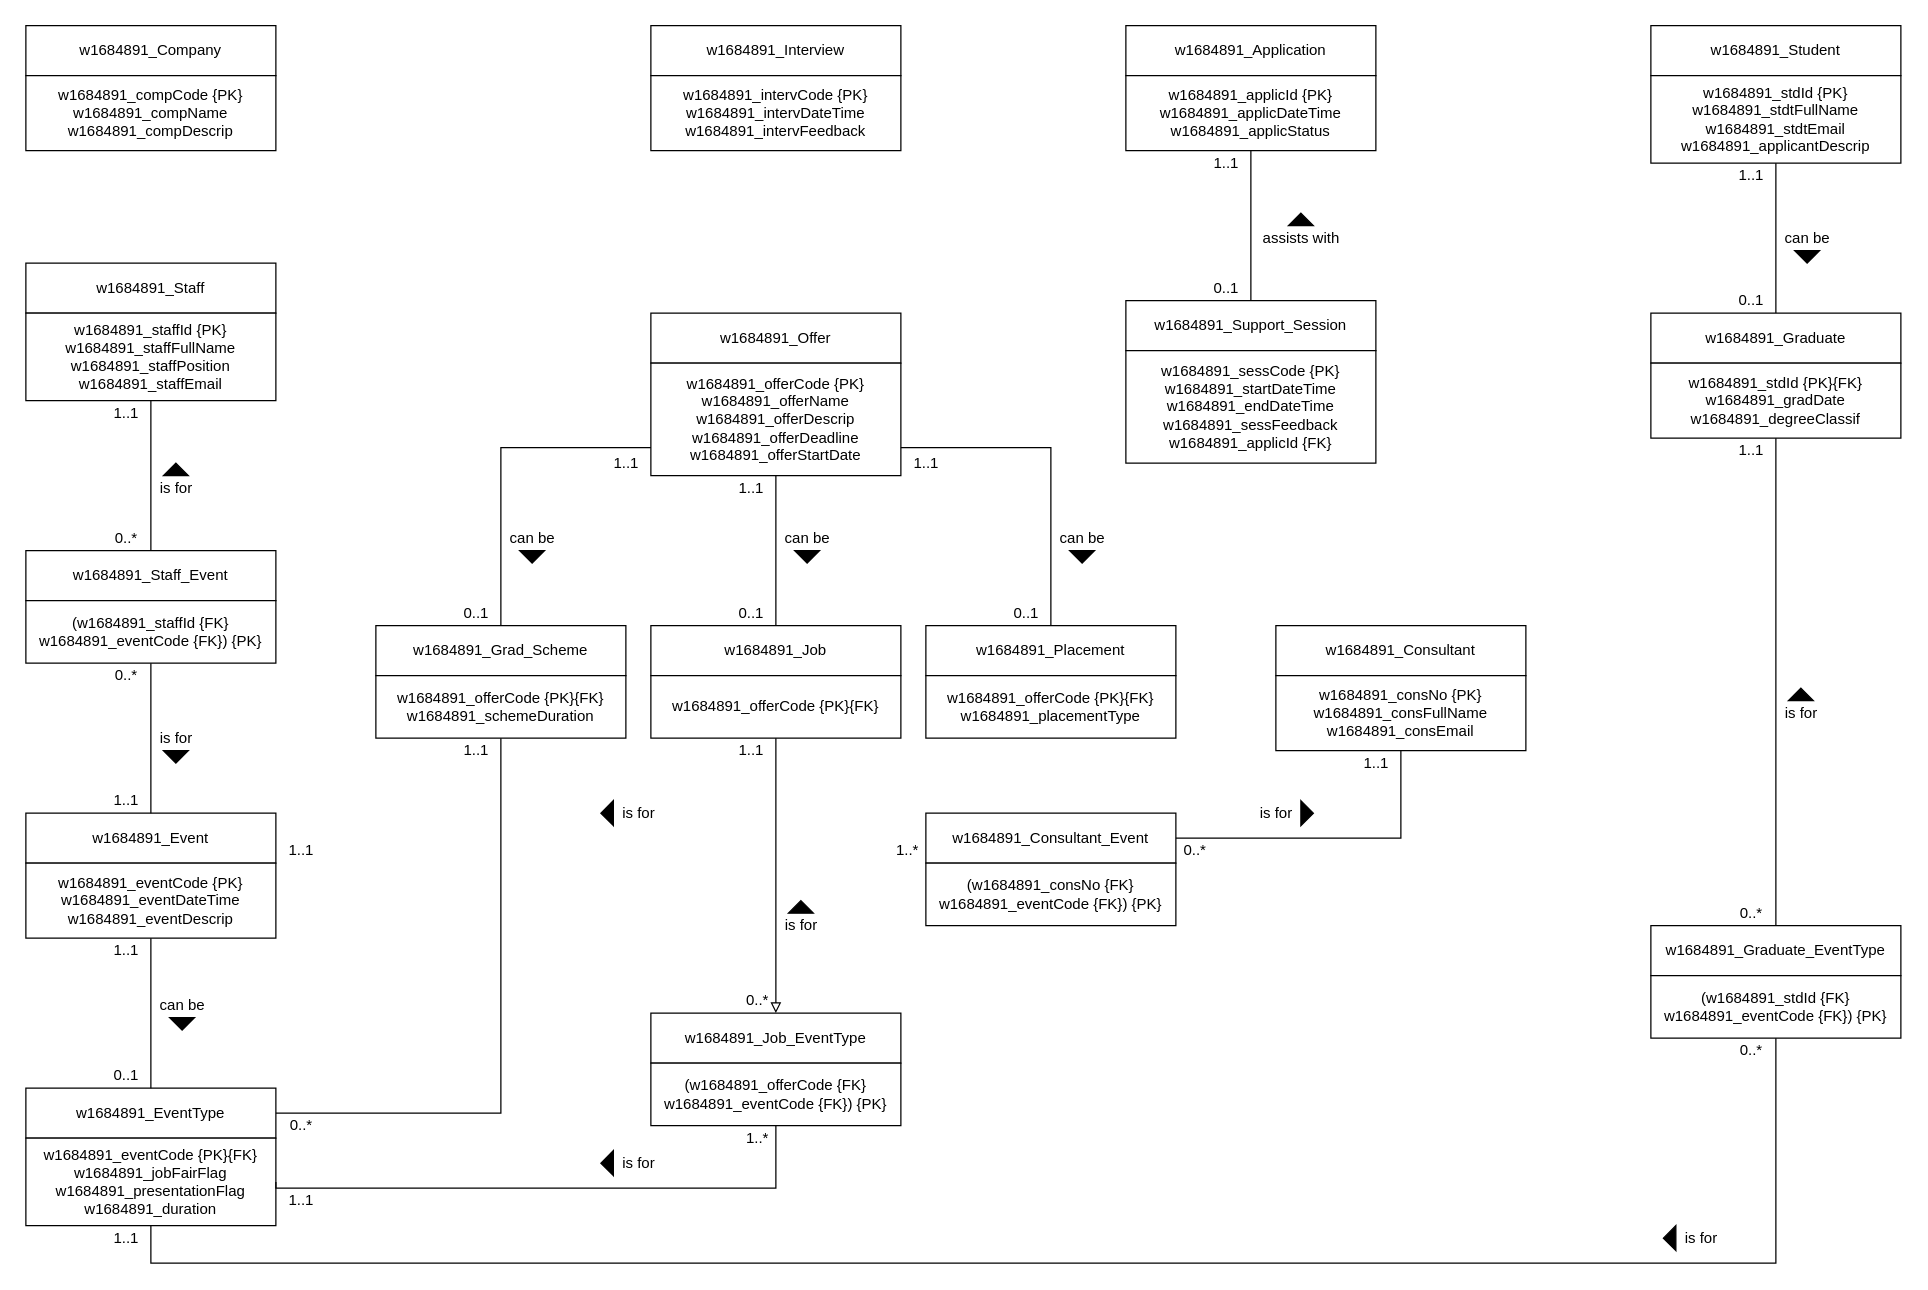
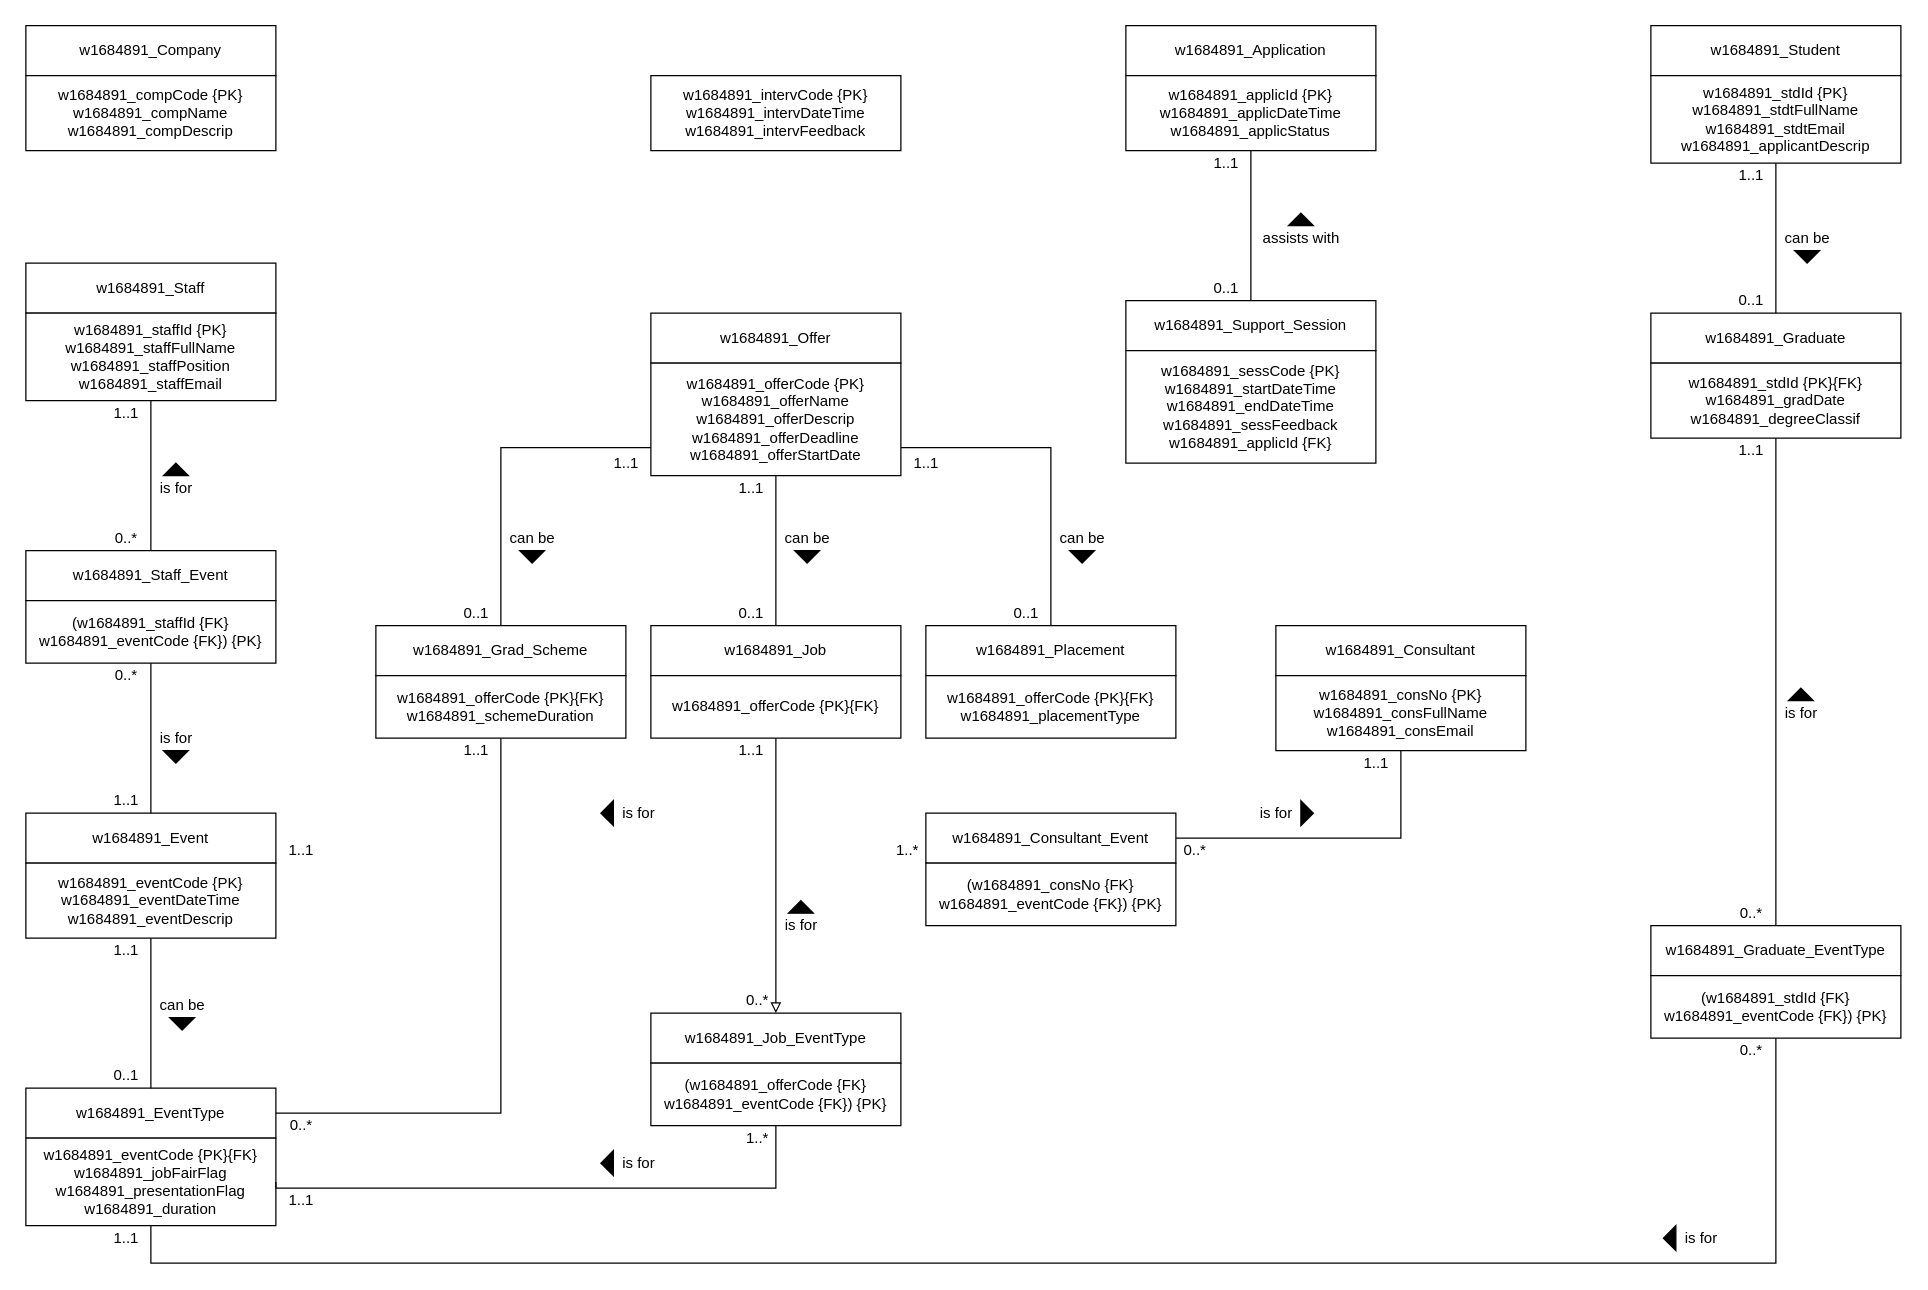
(776, 51) -> none
